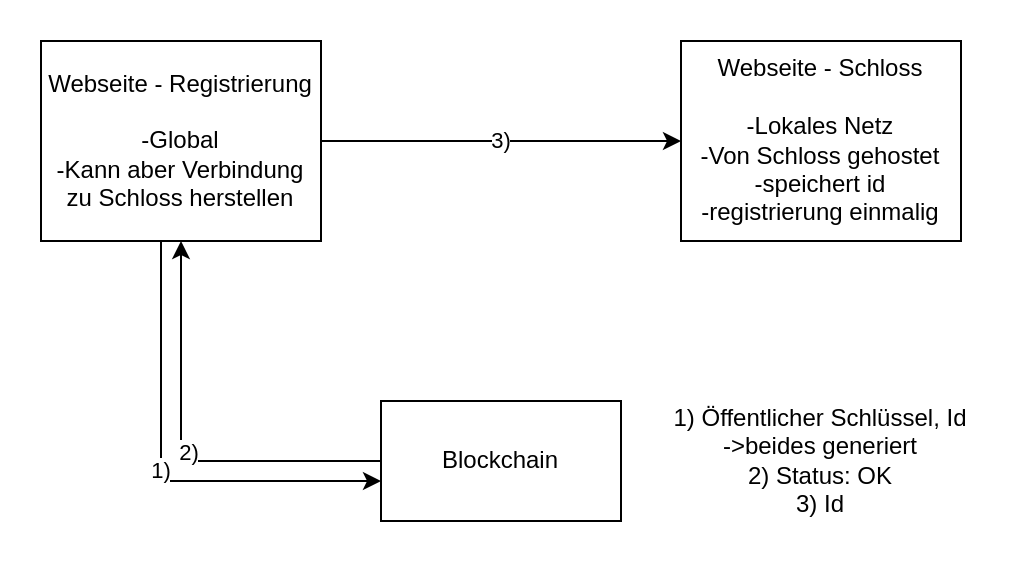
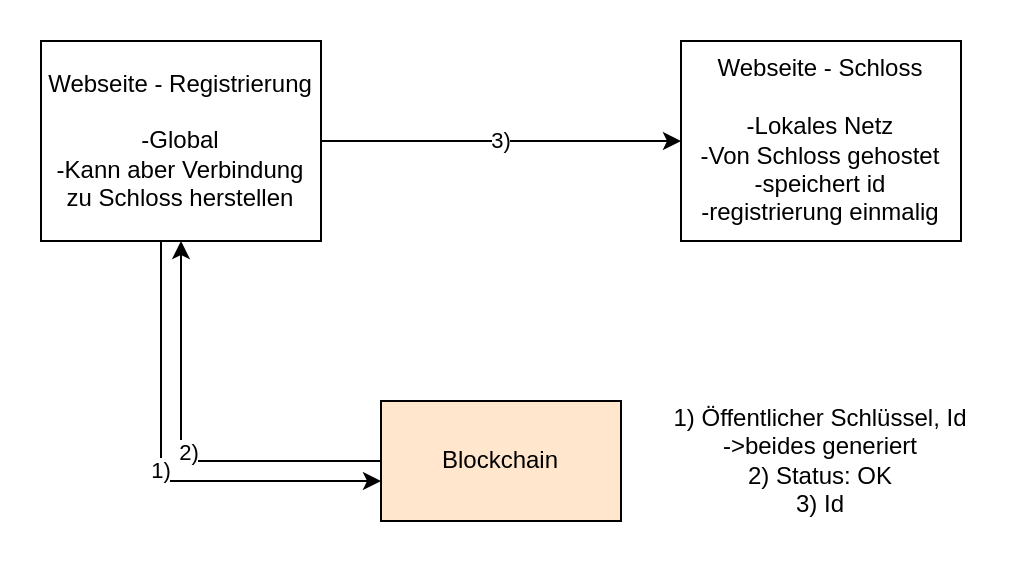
(501, 461) -> (501, 461)
